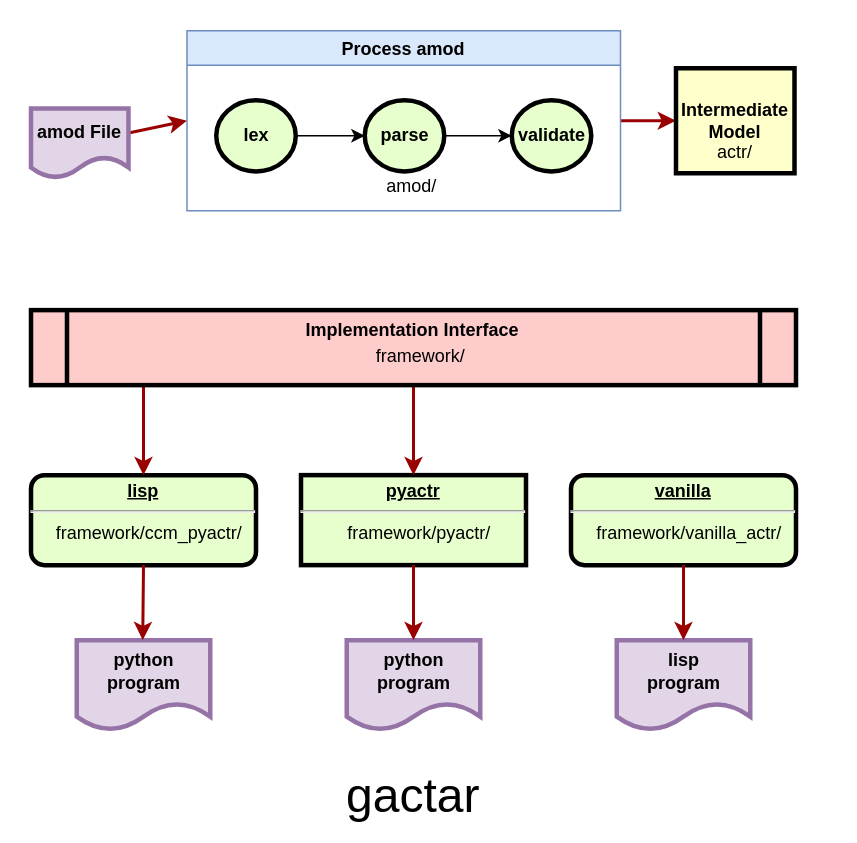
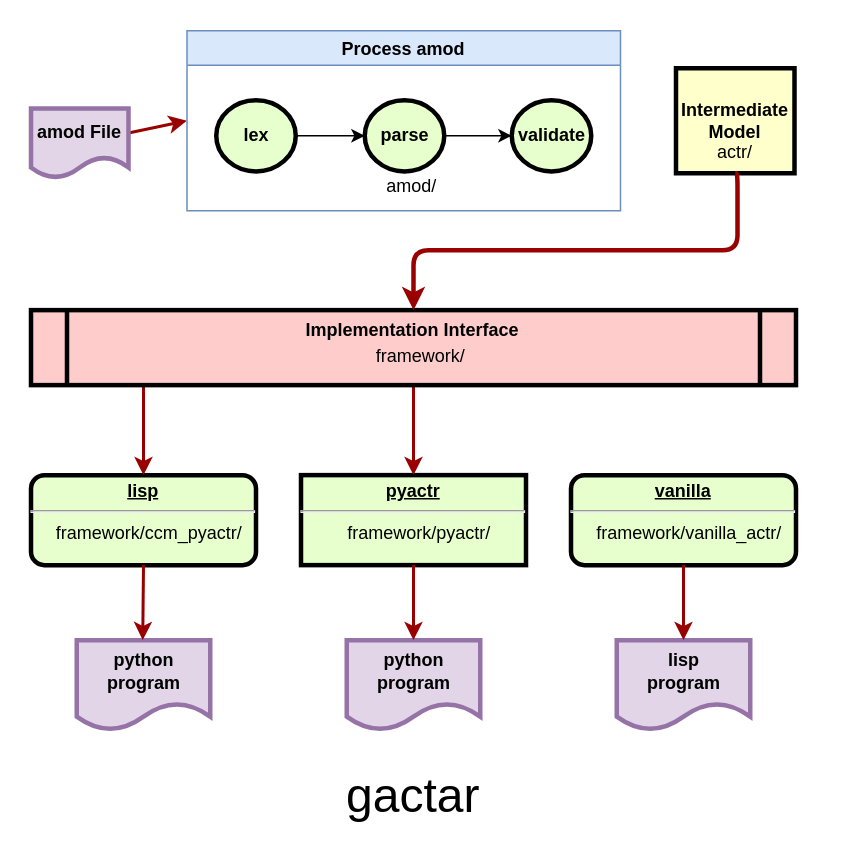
(641, 121) -> none
none -> (591, 250)
